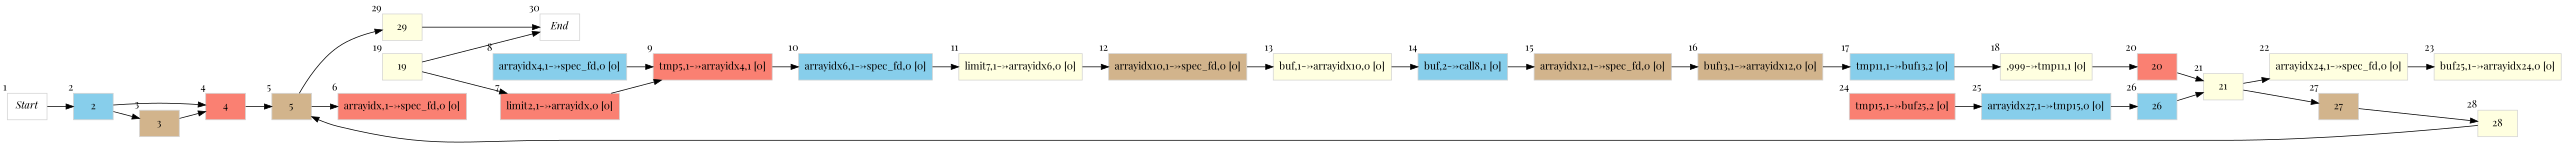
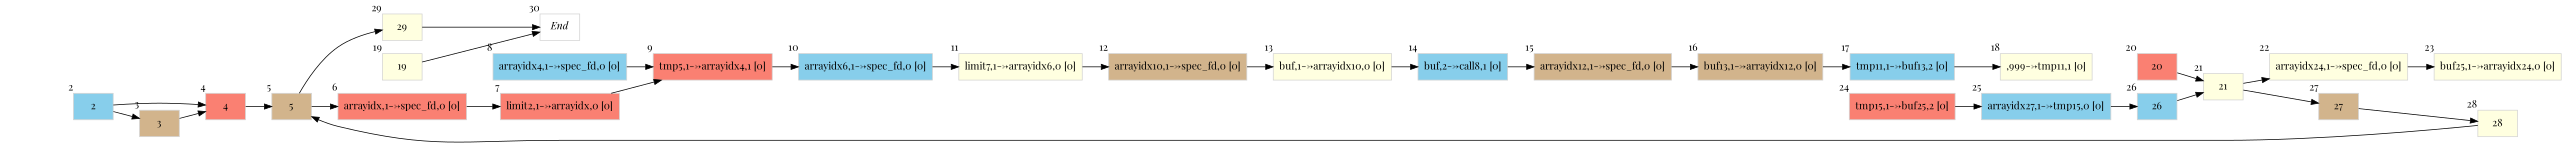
(2111, 67) -> none
(461, 82) -> (480, 107)
(27, 107) -> none
